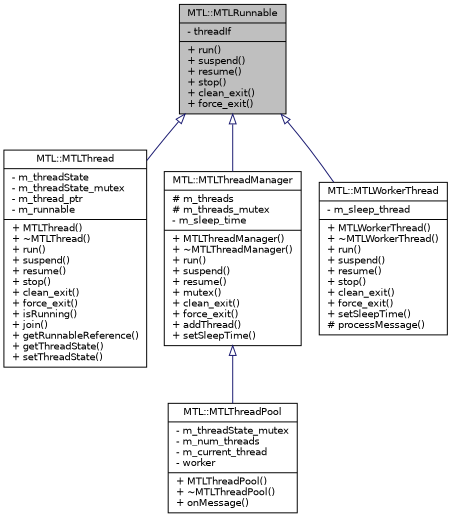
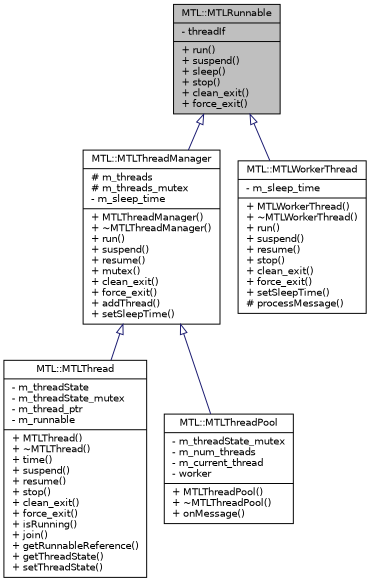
(215, 72) -> (204, 72)
(162, 141) -> (115, 347)
(369, 210) -> (283, 188)
(29, 250) -> (32, 460)
